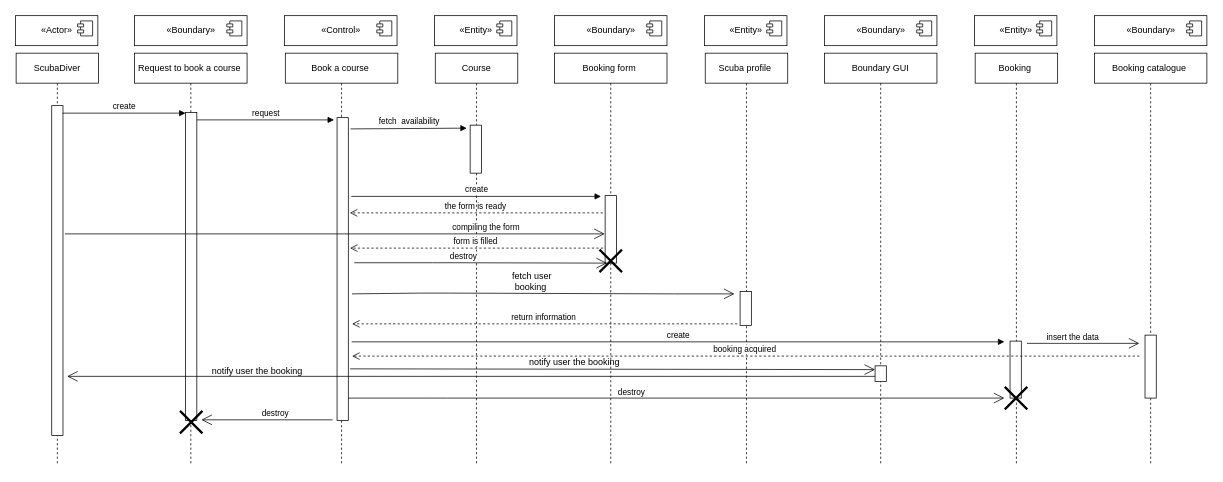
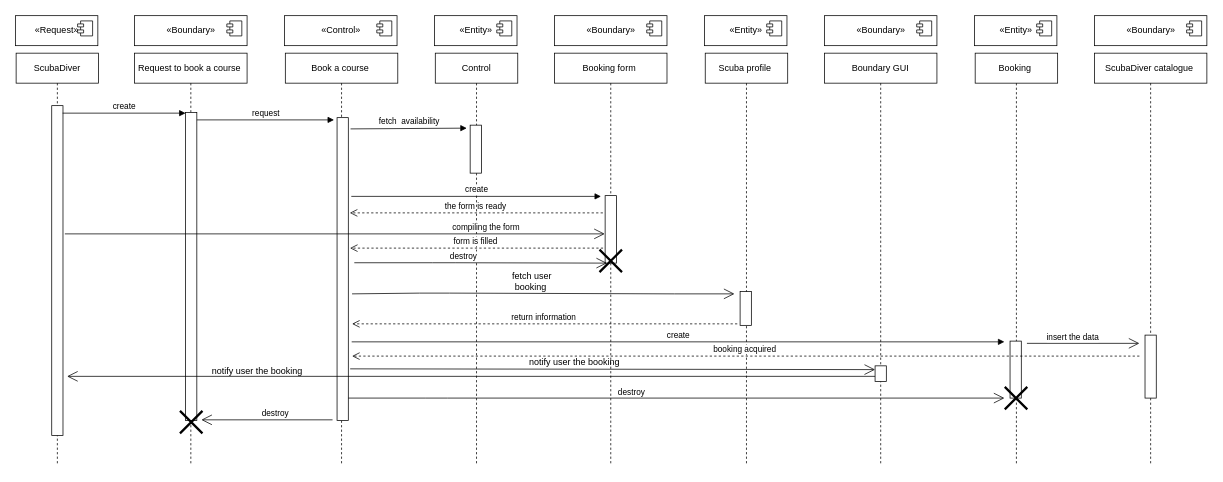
(57, 30) -> (57, 30)
(477, 68) -> (477, 68)
(1151, 68) -> (1151, 68)
